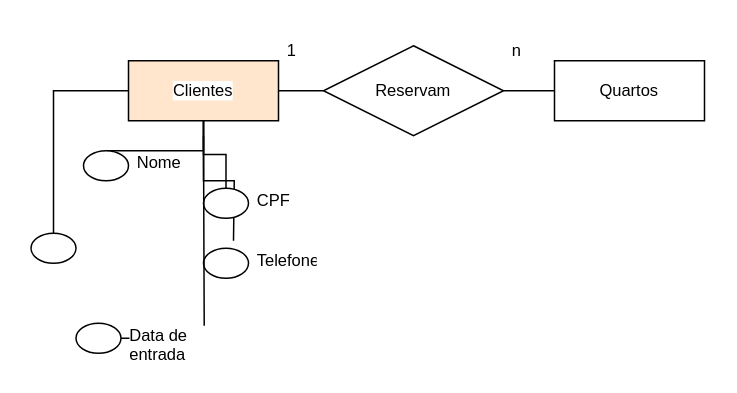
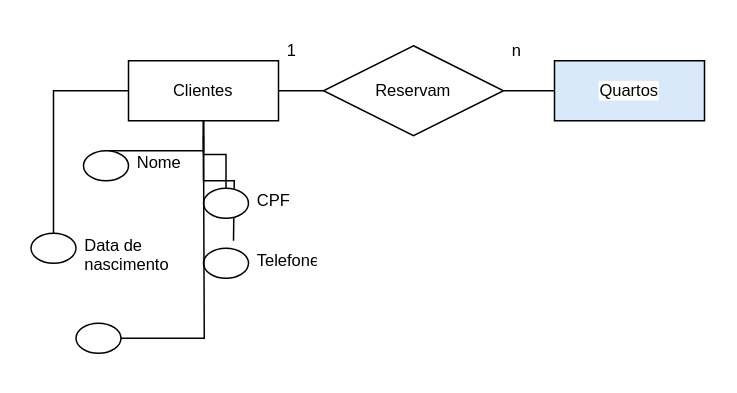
(203, 91) -> (203, 91)
(629, 91) -> (629, 91)
none -> (132, 248)
(177, 338) -> none
